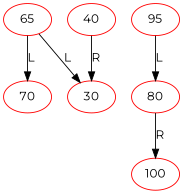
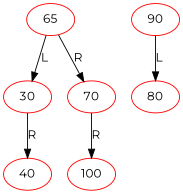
(156, 20) -> (156, 20)
(92, 54) -> (28, 131)
(32, 58) -> (78, 58)
(156, 131) -> (92, 131)
